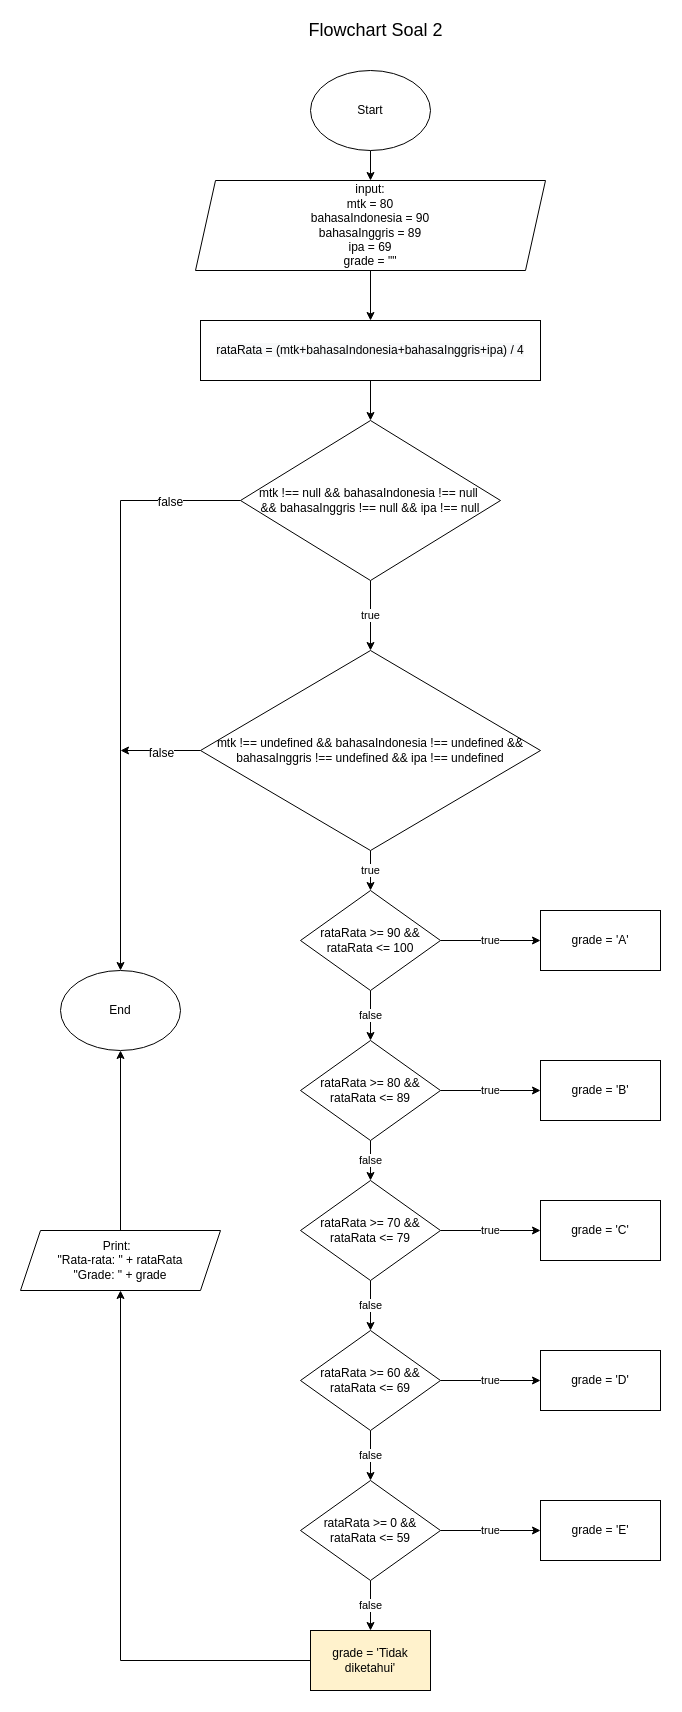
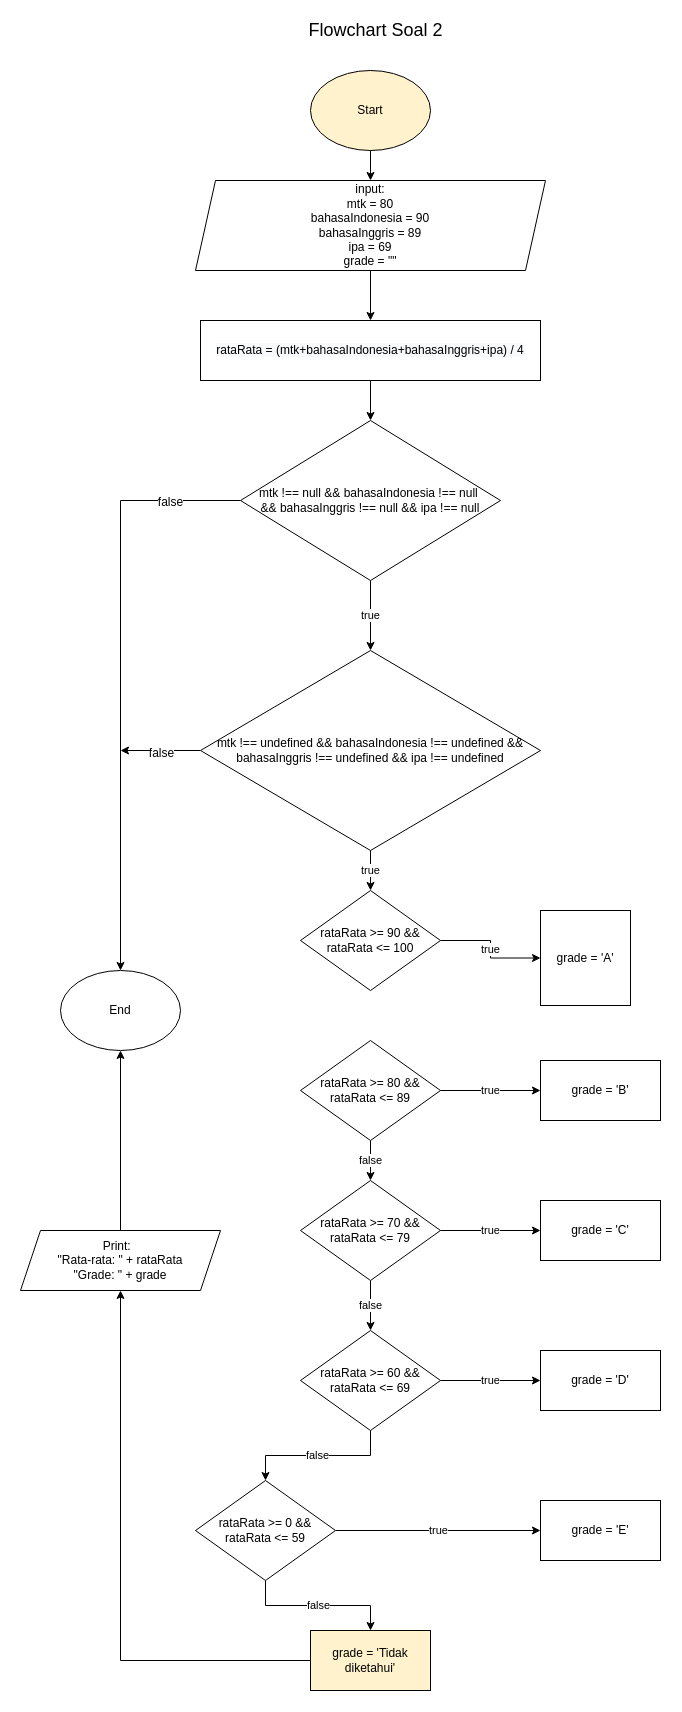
(371, 111) -> (371, 111)
(601, 941) -> (586, 958)
(371, 1012) -> none
(371, 1531) -> (266, 1531)
